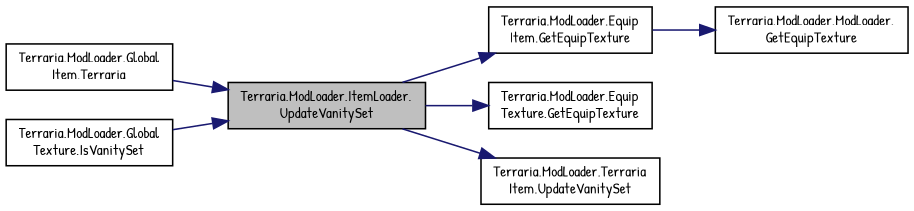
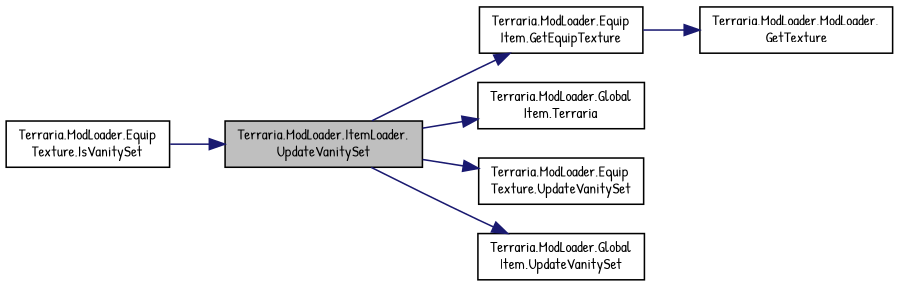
(812, 30) -> (796, 30)
(193, 84) -> (443, 125)
(570, 106) -> (561, 181)
(89, 143) -> (88, 144)
(570, 181) -> (561, 257)
